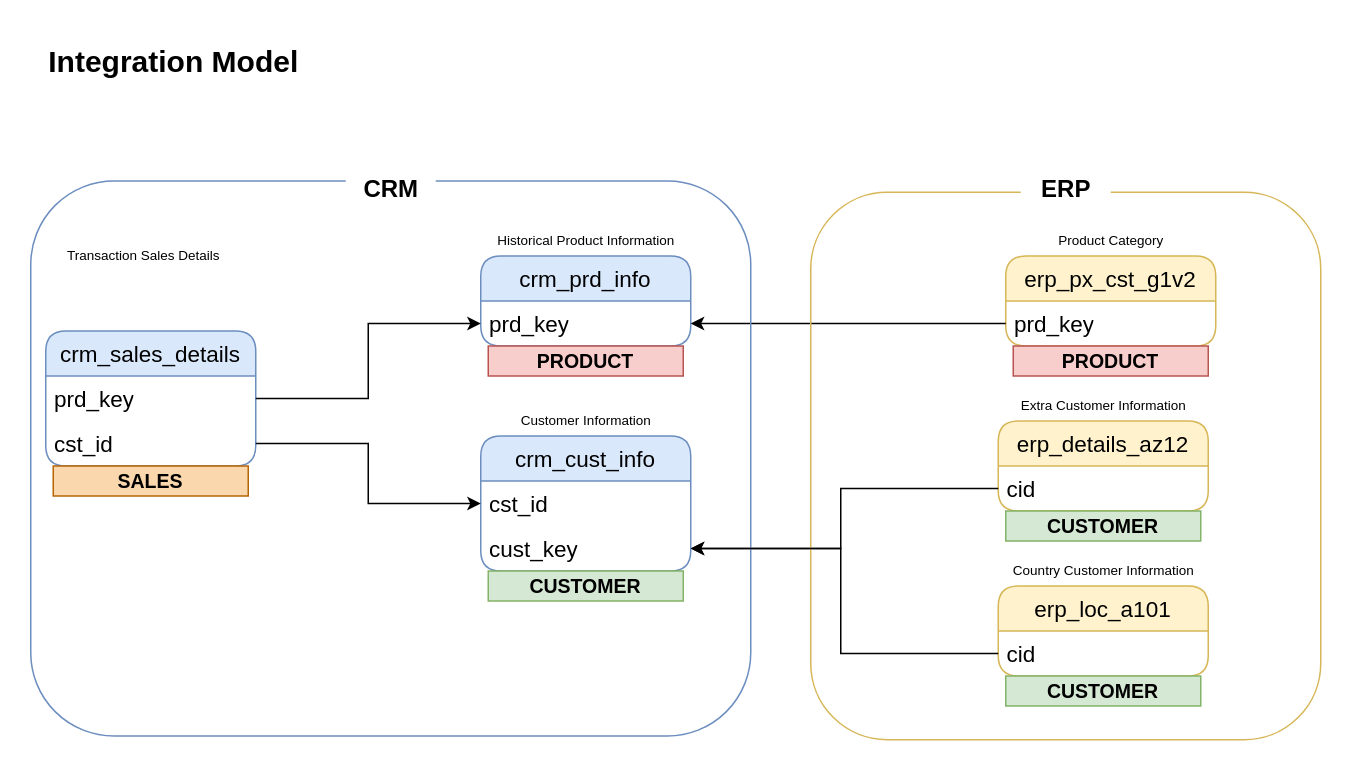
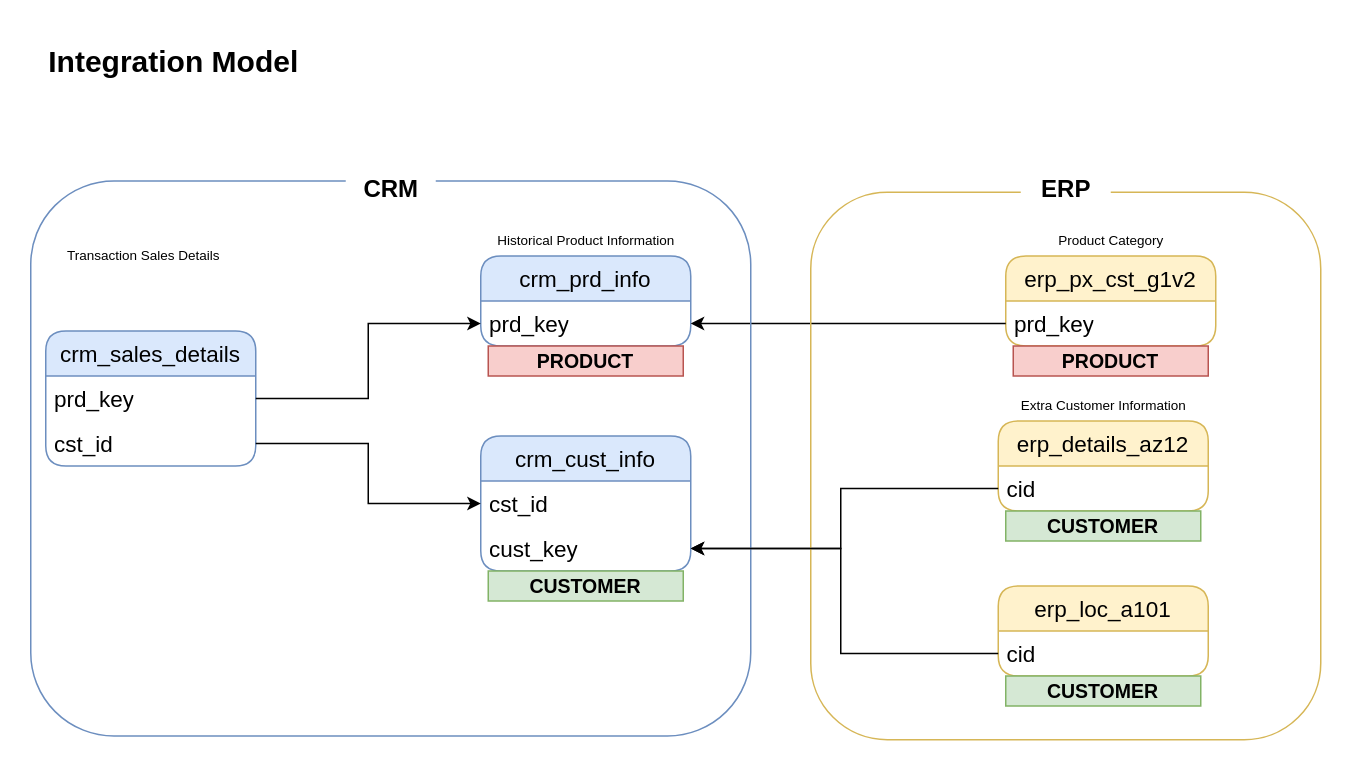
(586, 421) -> none
(151, 481) -> none
(1103, 571) -> none
